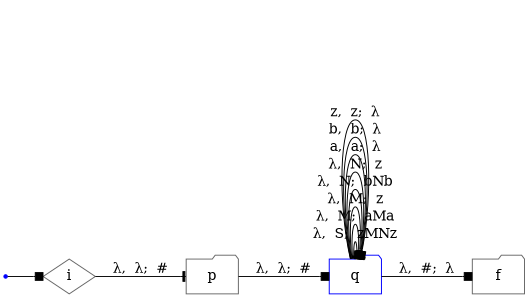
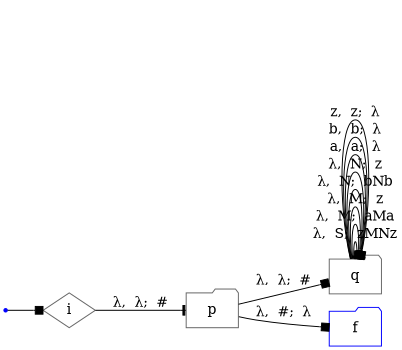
(355, 276) -> (355, 276)
(422, 276) -> (279, 323)
(498, 276) -> (355, 329)
